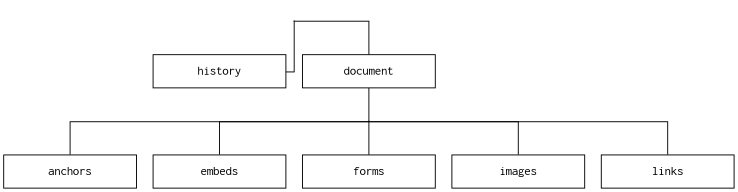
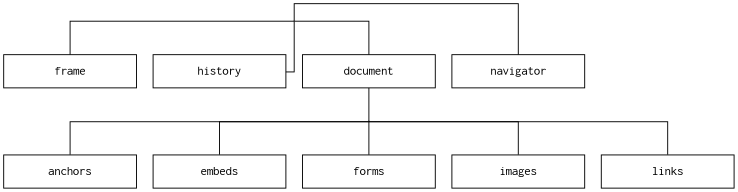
none -> (70, 71)
none -> (518, 71)
